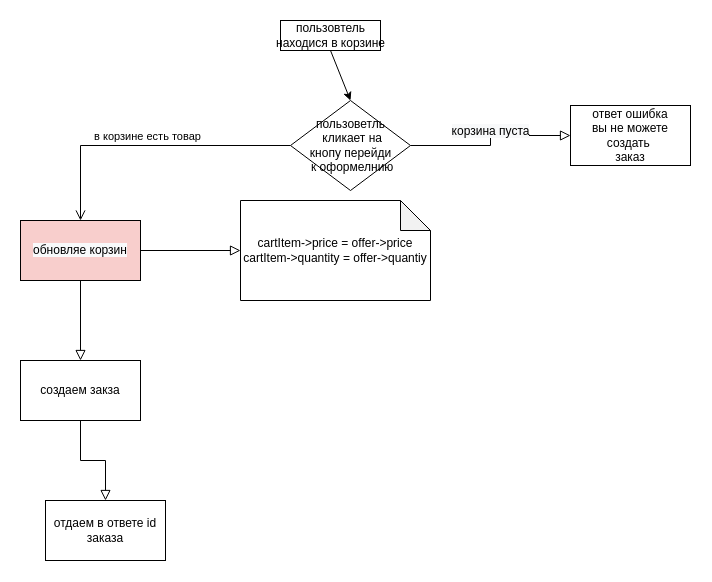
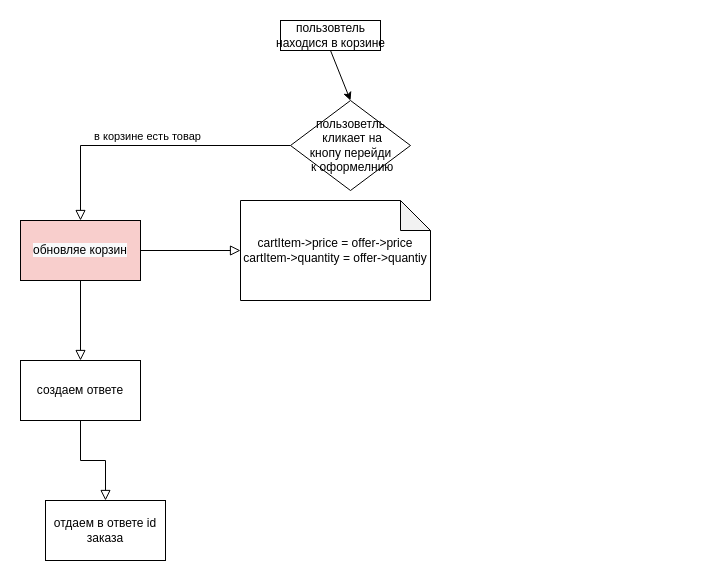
(631, 136) -> none
(490, 146) -> none
(81, 213) -> (81, 209)
(81, 391) -> (81, 391)
